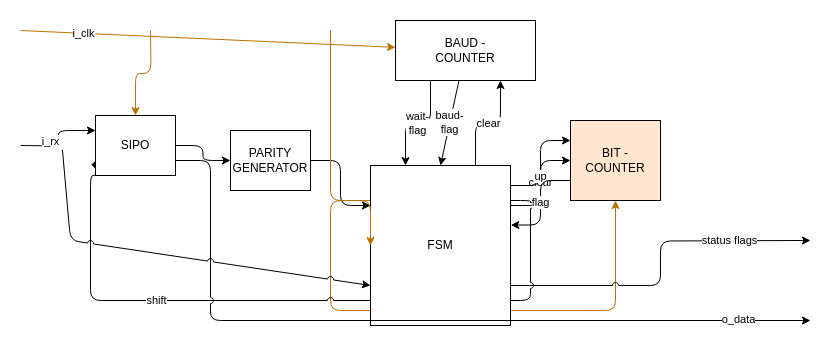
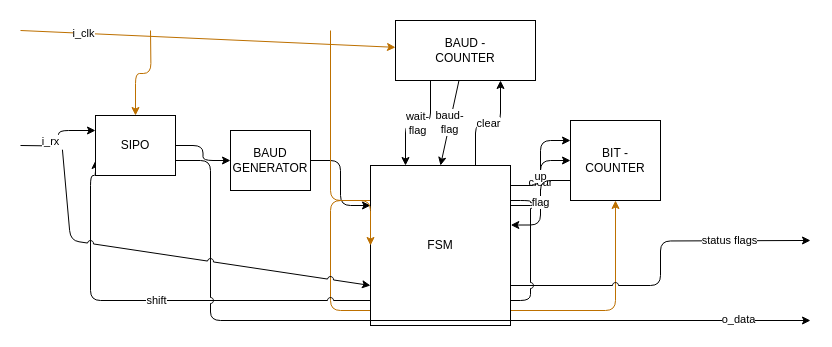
(271, 161) -> (271, 161)
(616, 161) -> (616, 161)
(95, 175) -> (95, 174)
